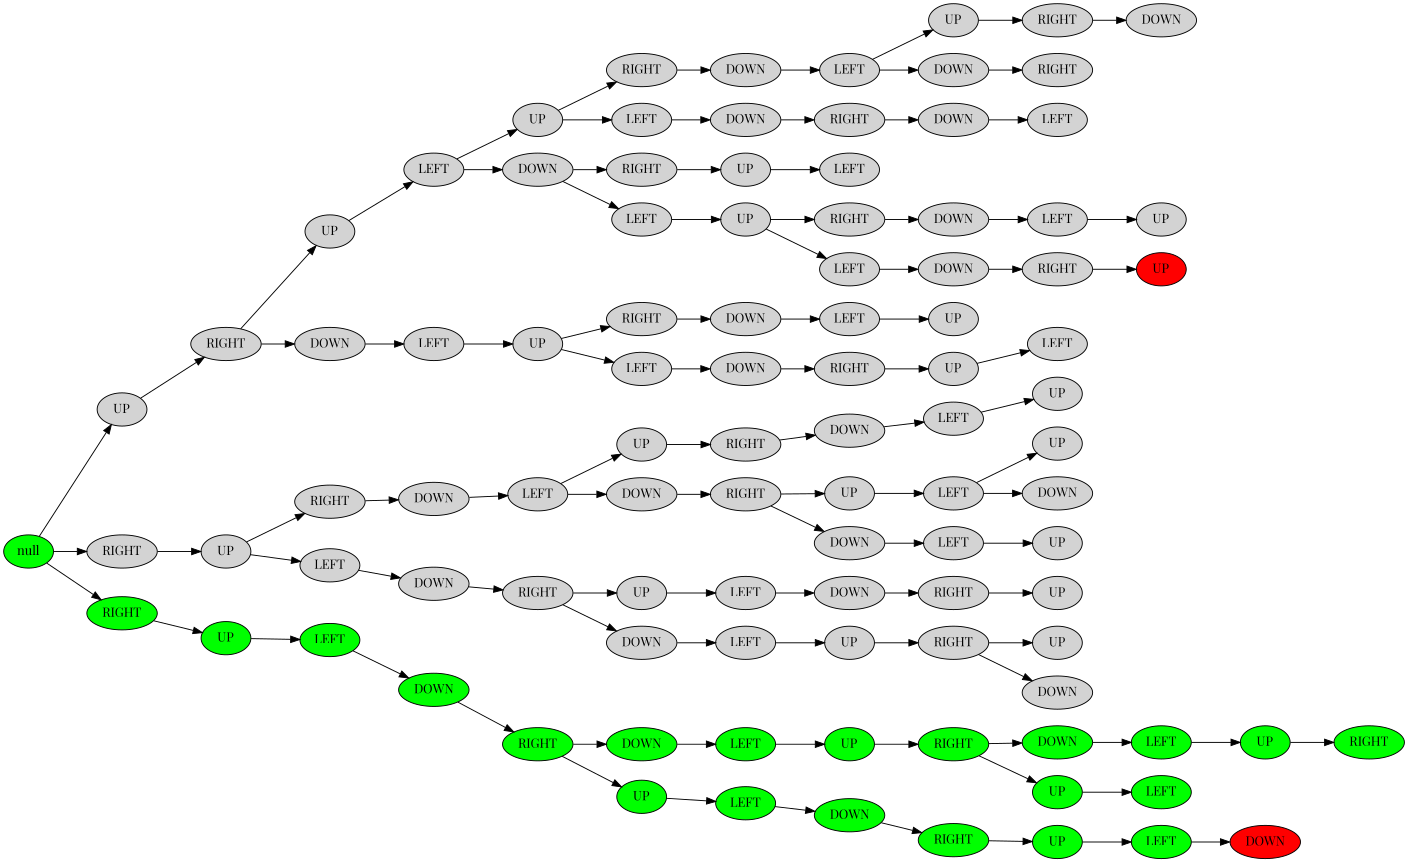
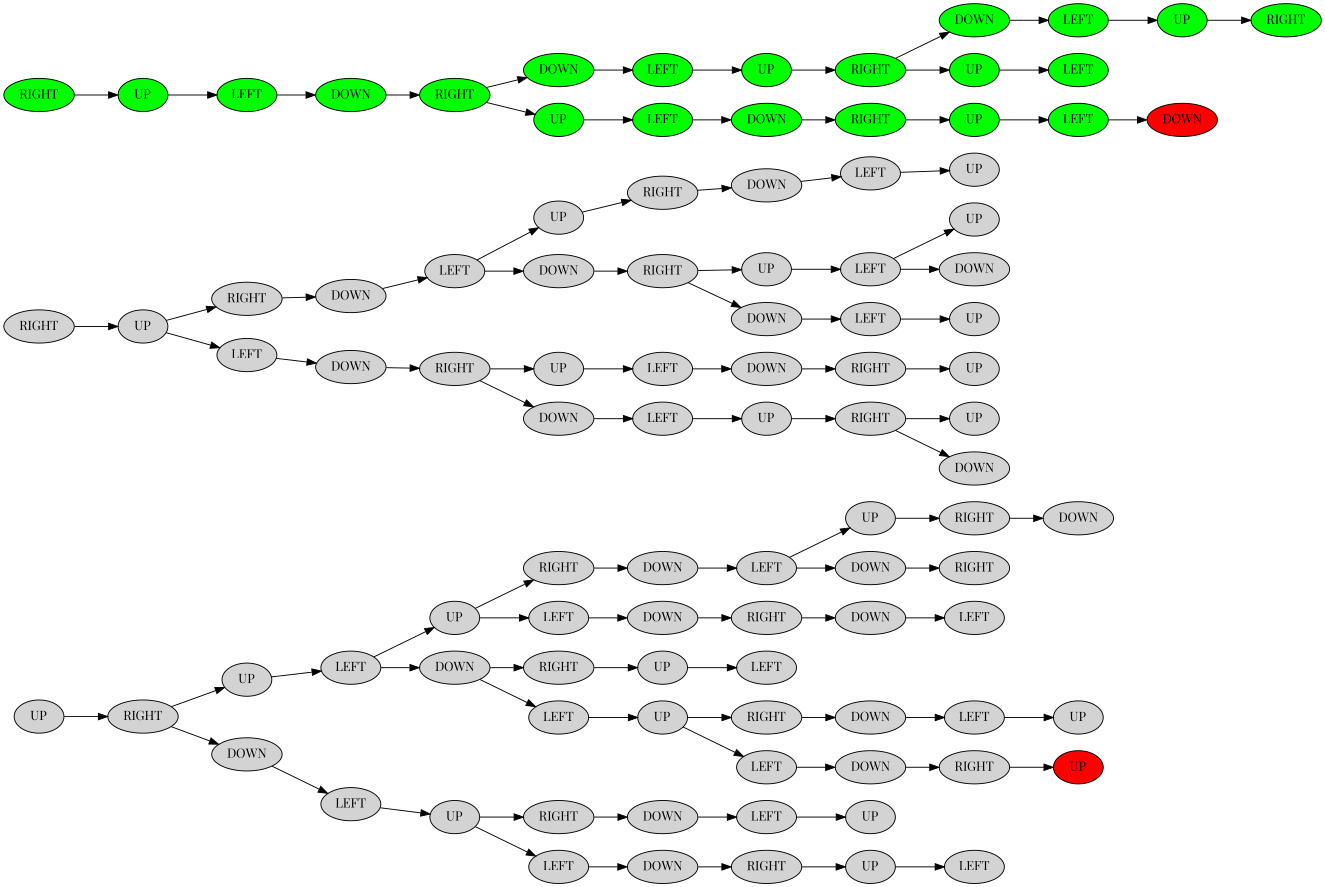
(29, 551) -> none
